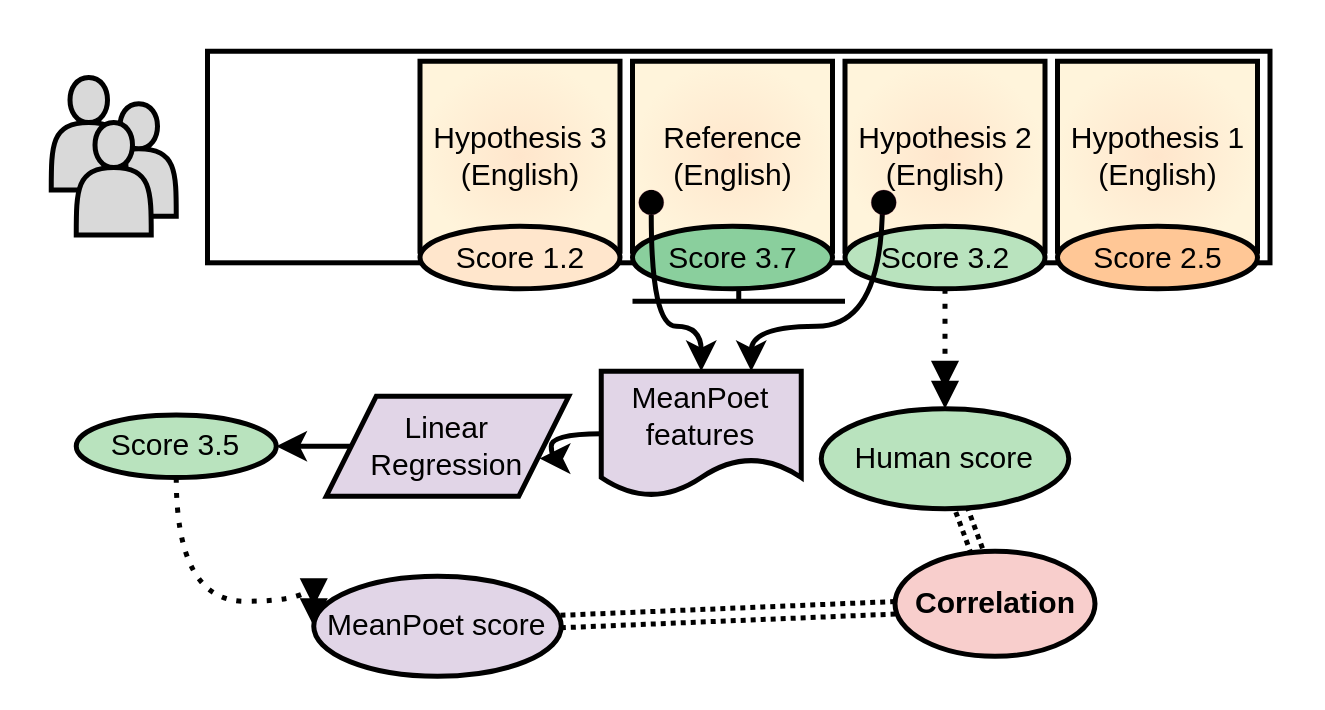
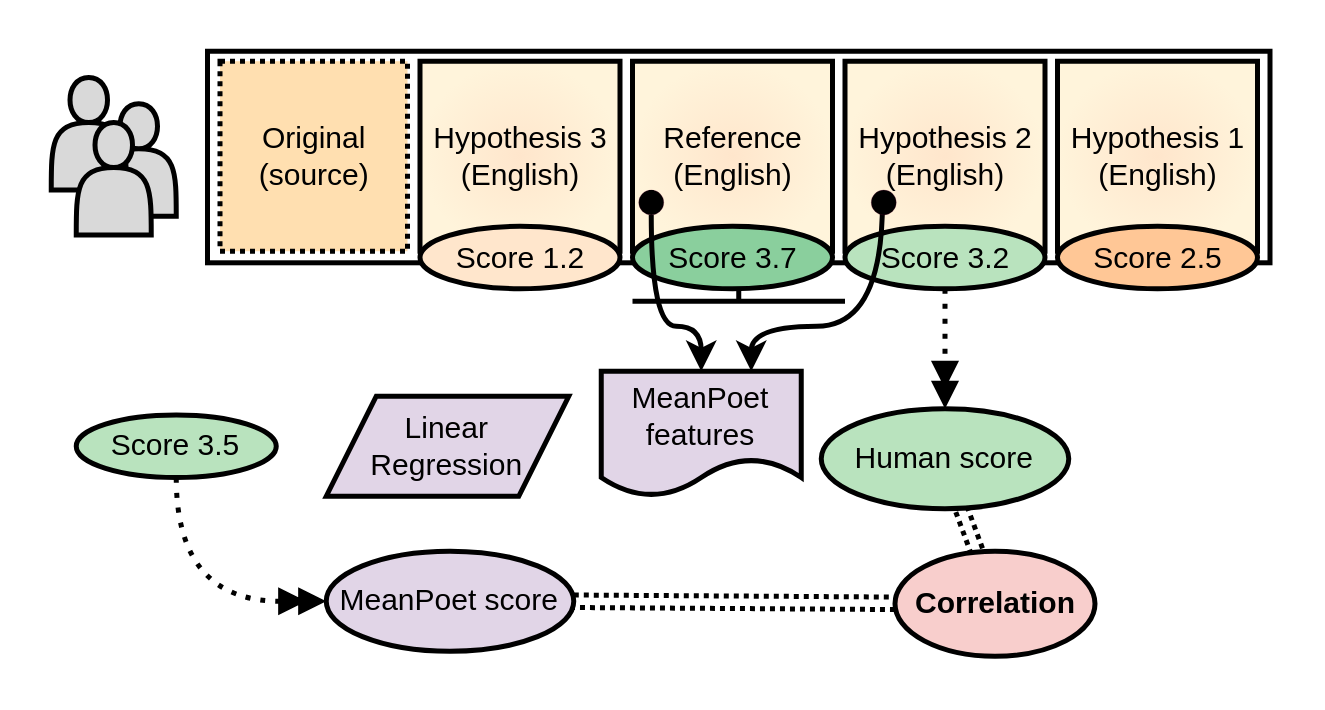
none -> (314, 156)
(568, 436) -> none
(306, 446) -> none
(438, 626) -> (450, 601)
